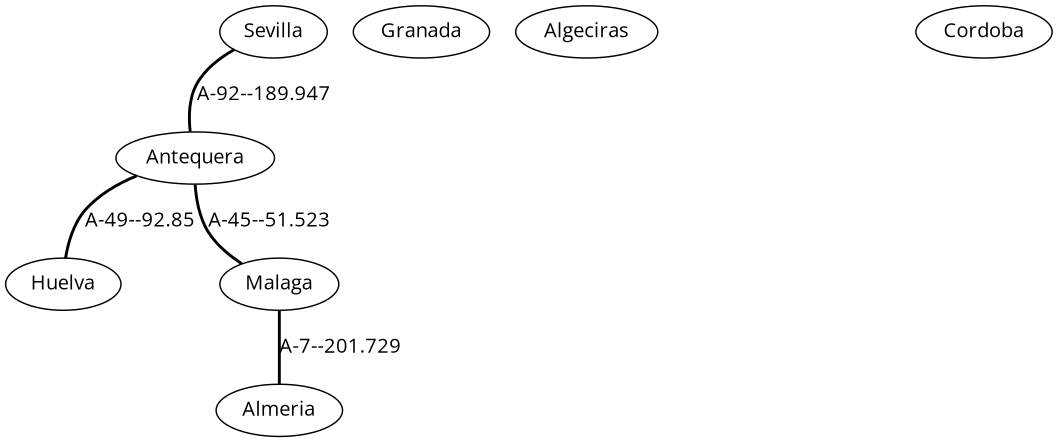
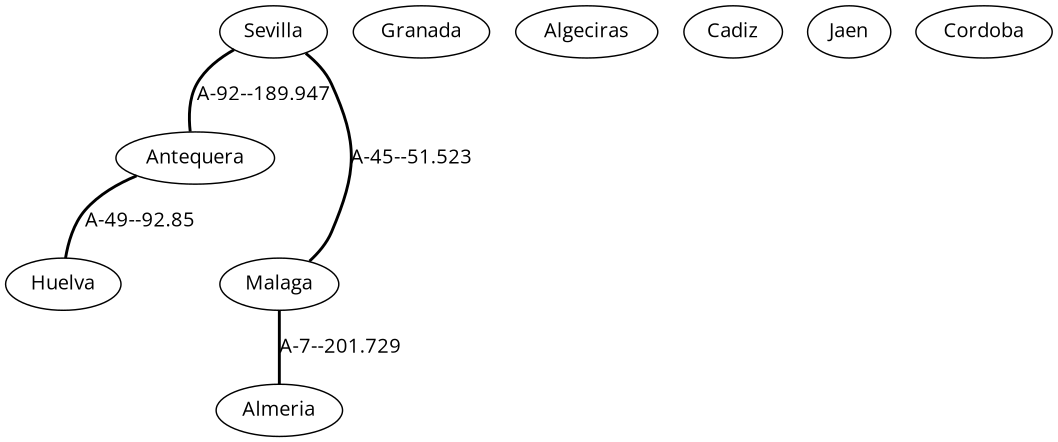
none -> (733, 32)
none -> (849, 32)
(208, 231) -> (351, 156)
